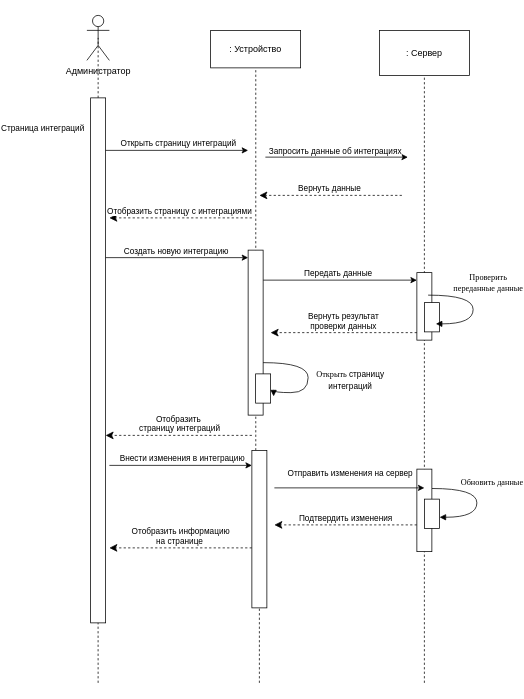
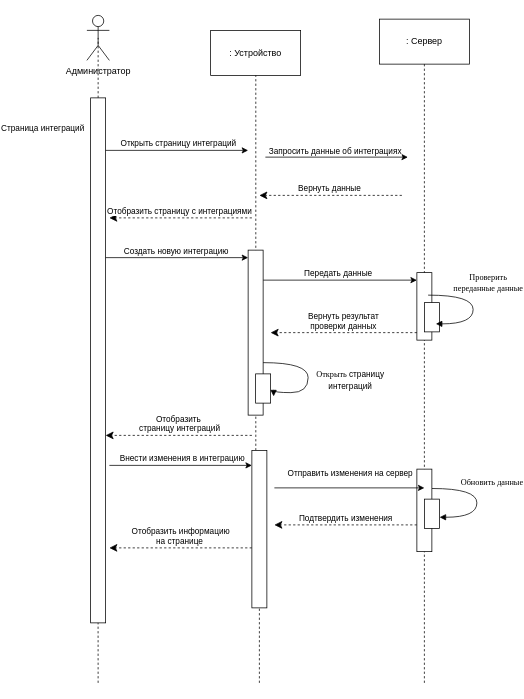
(255, 49) -> (255, 53)
(424, 53) -> (424, 42)
